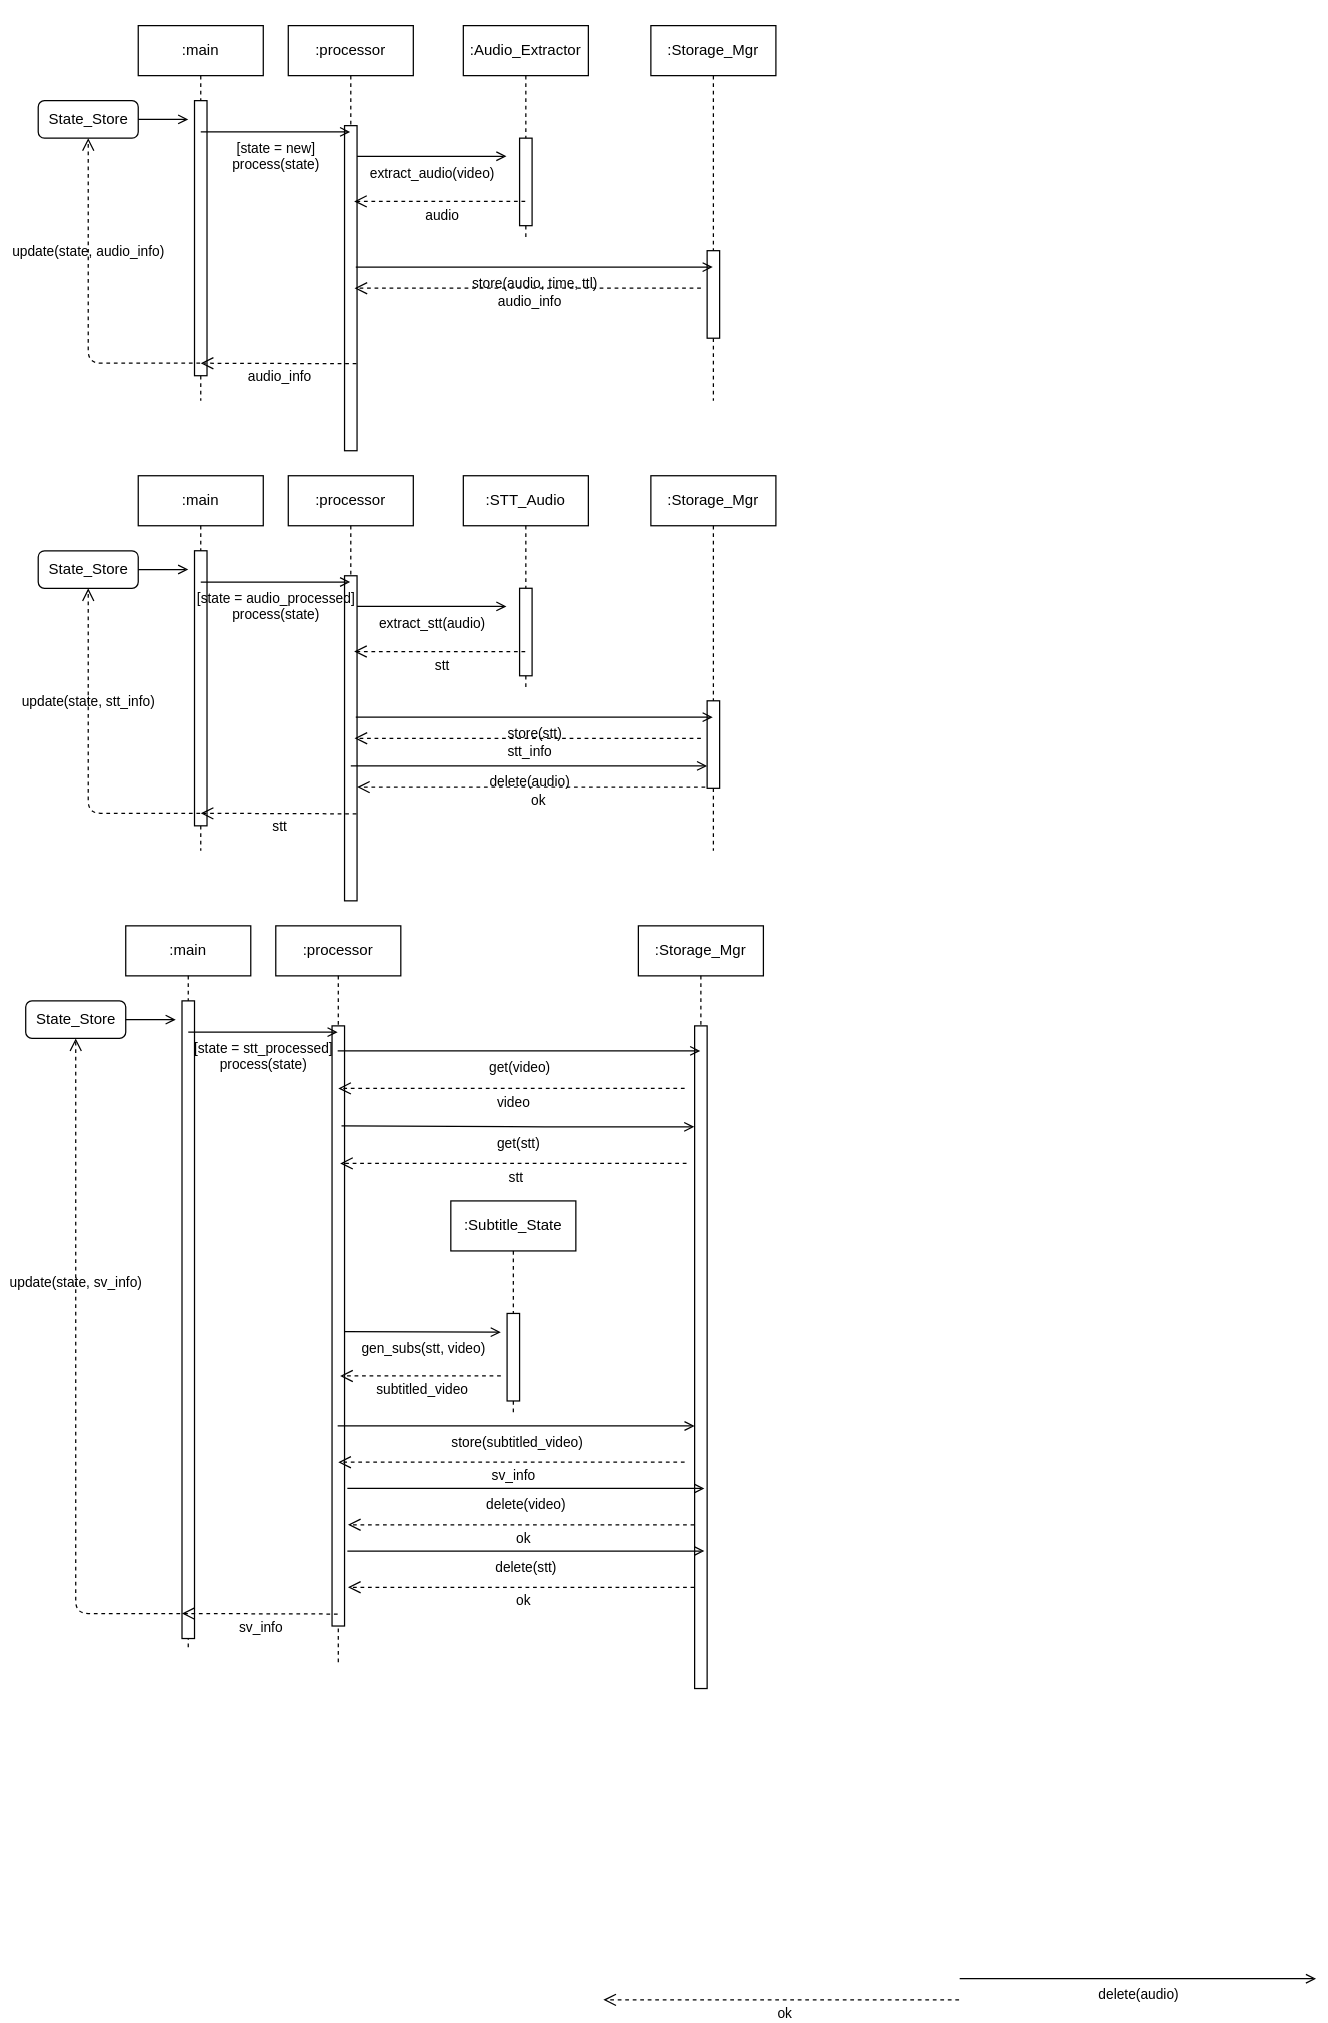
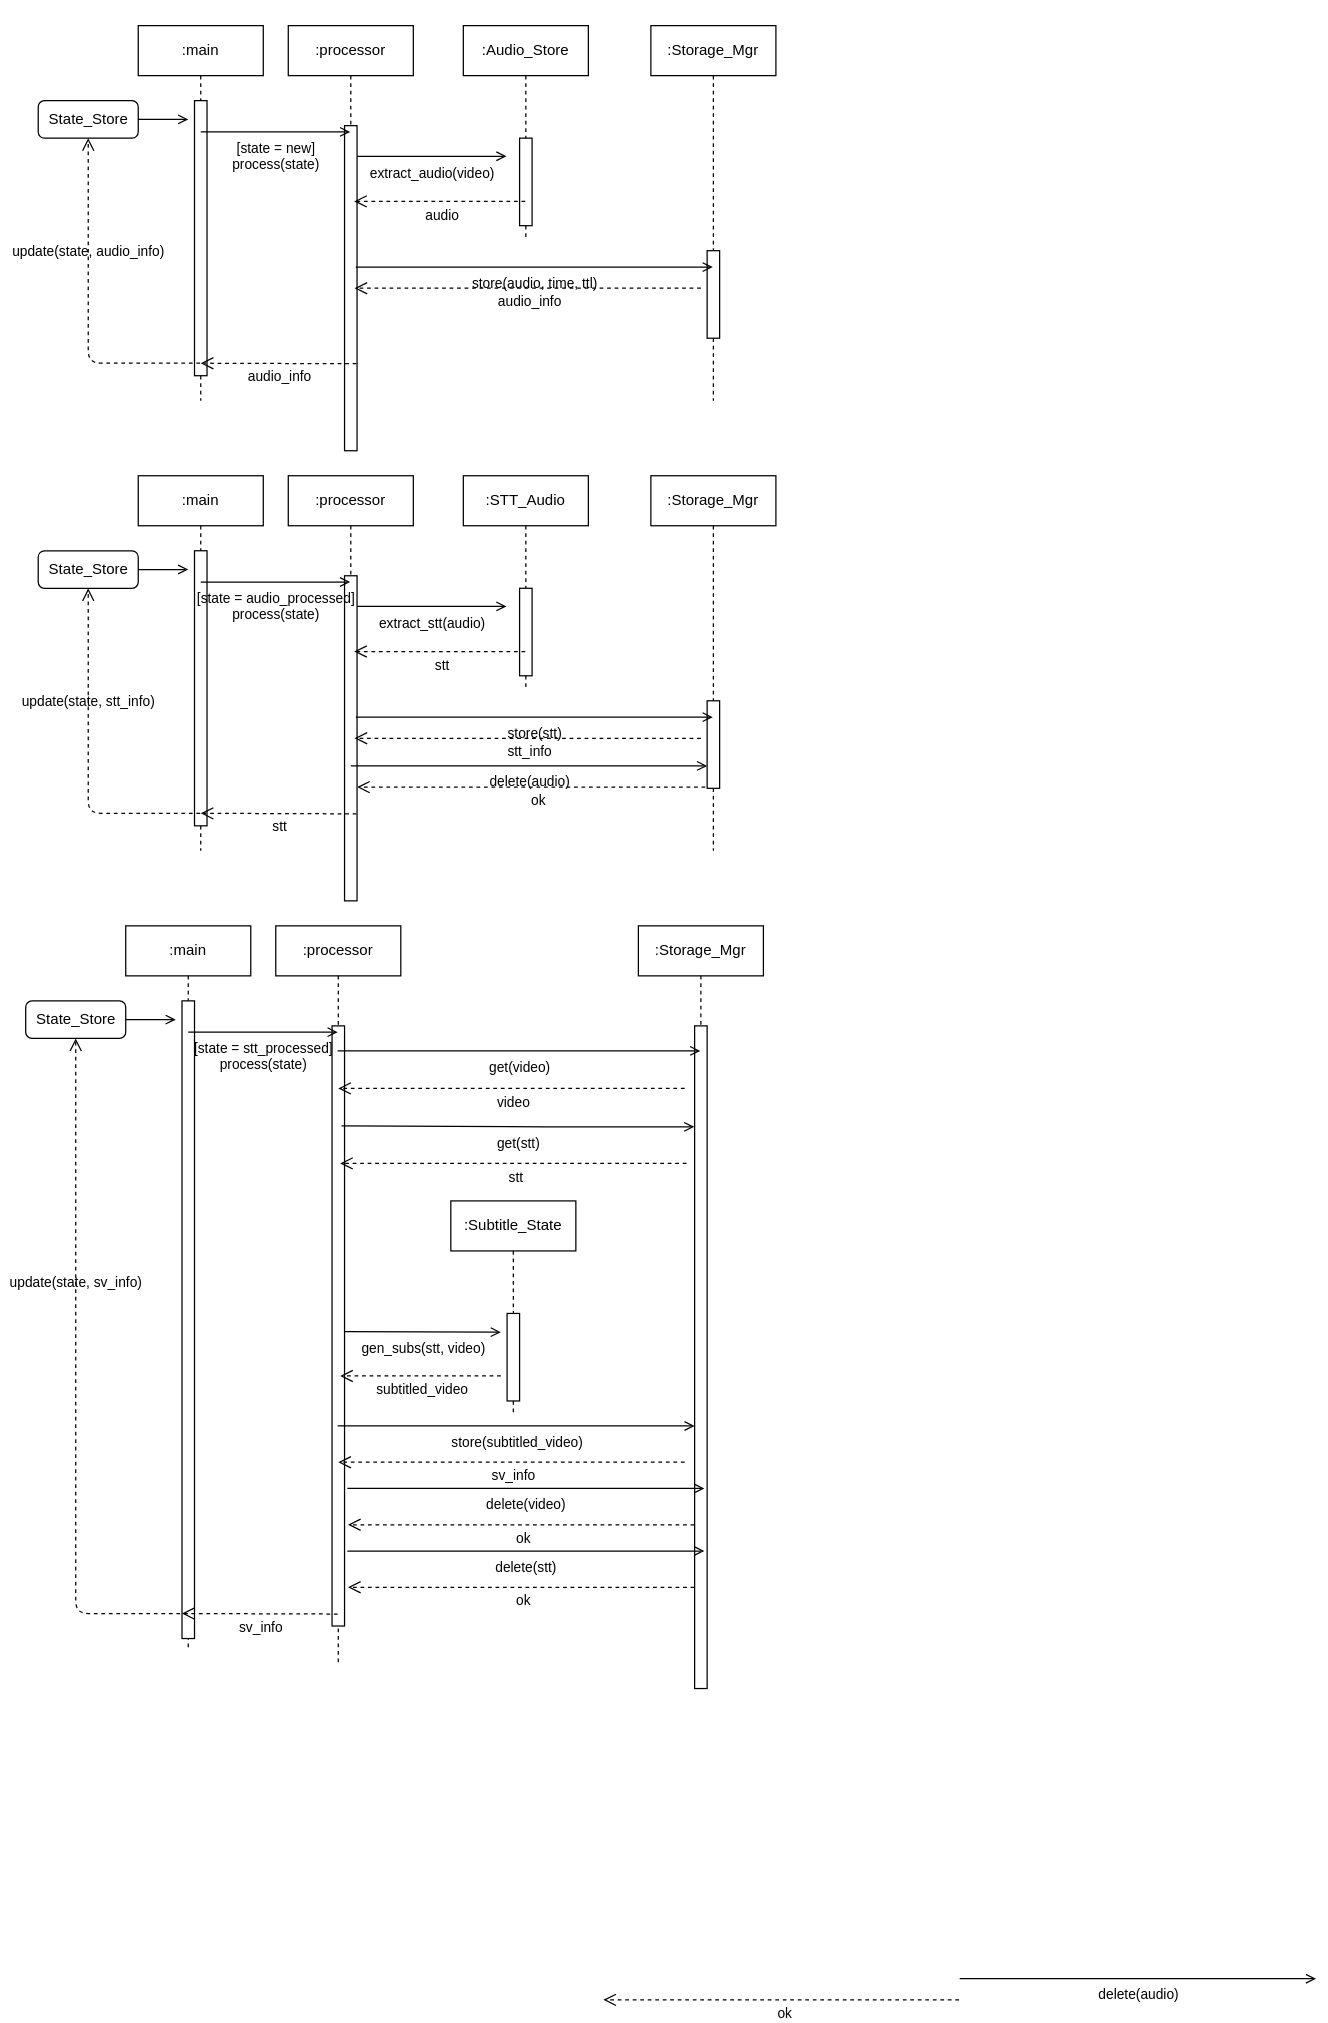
(526, 51) -> (526, 51)
